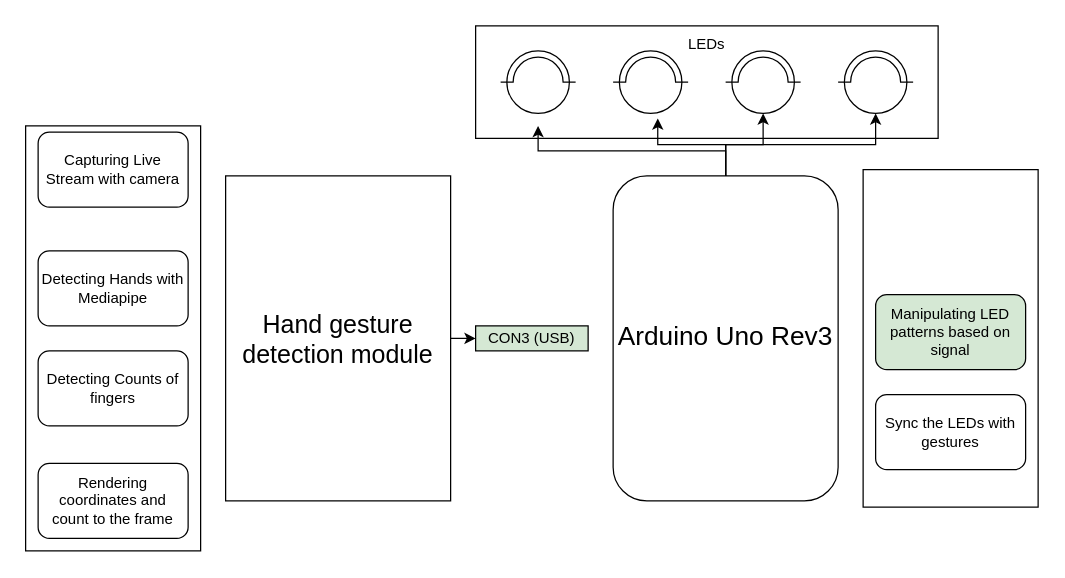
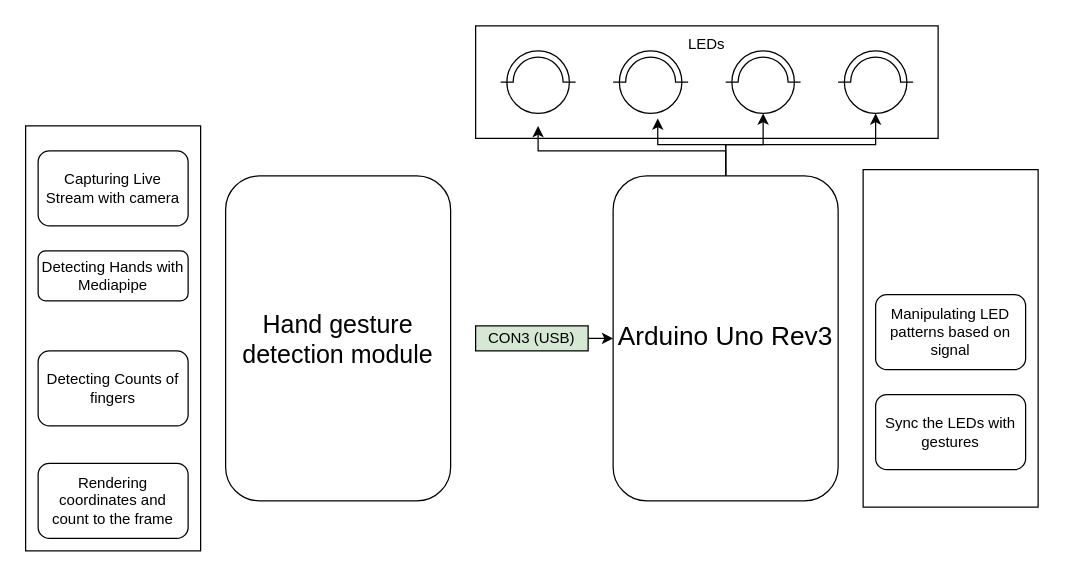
(113, 169) -> (113, 188)
(113, 288) -> (113, 276)
(951, 332) -> (951, 332)
(338, 338) -> (338, 338)
(459, 338) -> none
none -> (596, 338)
